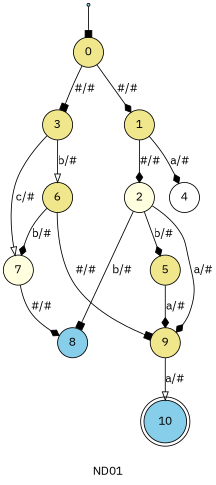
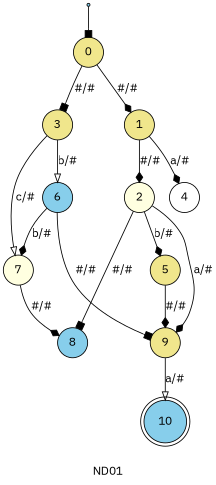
(58, 197) -> (58, 197)
(122, 270) -> (122, 270)
(176, 306) -> (176, 306)
